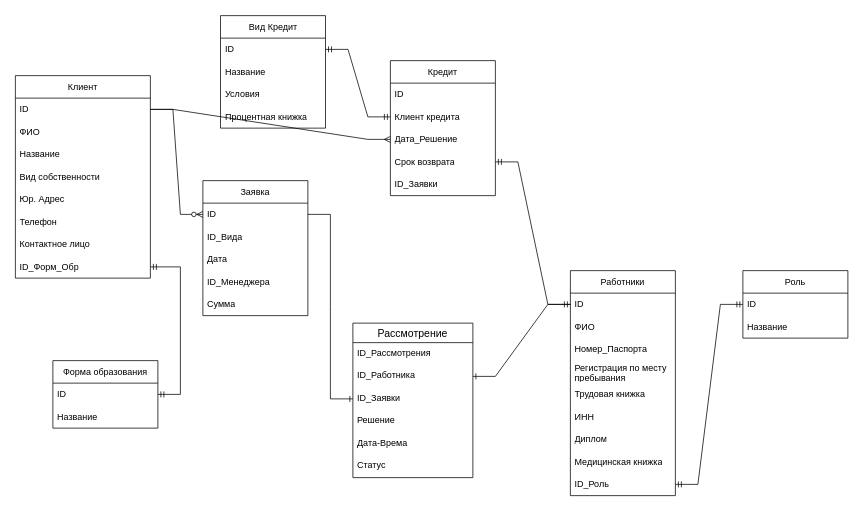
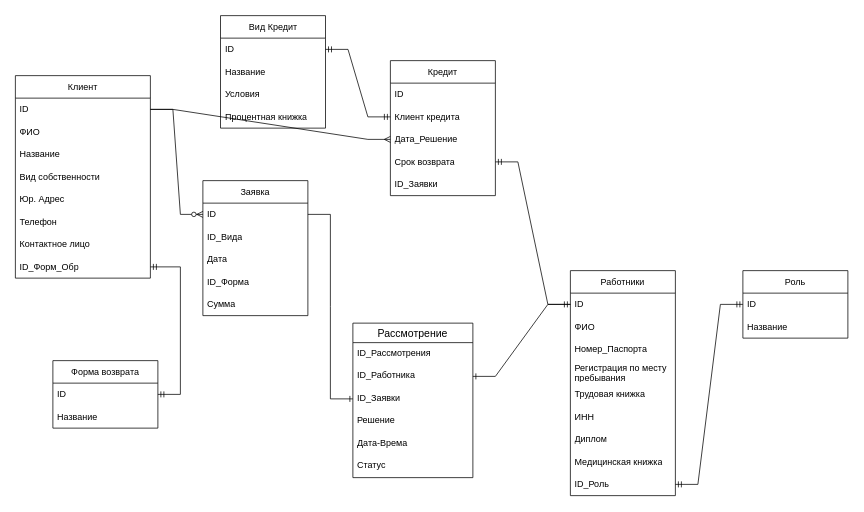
(238, 282) -> (228, 282)
(105, 372) -> (105, 372)
